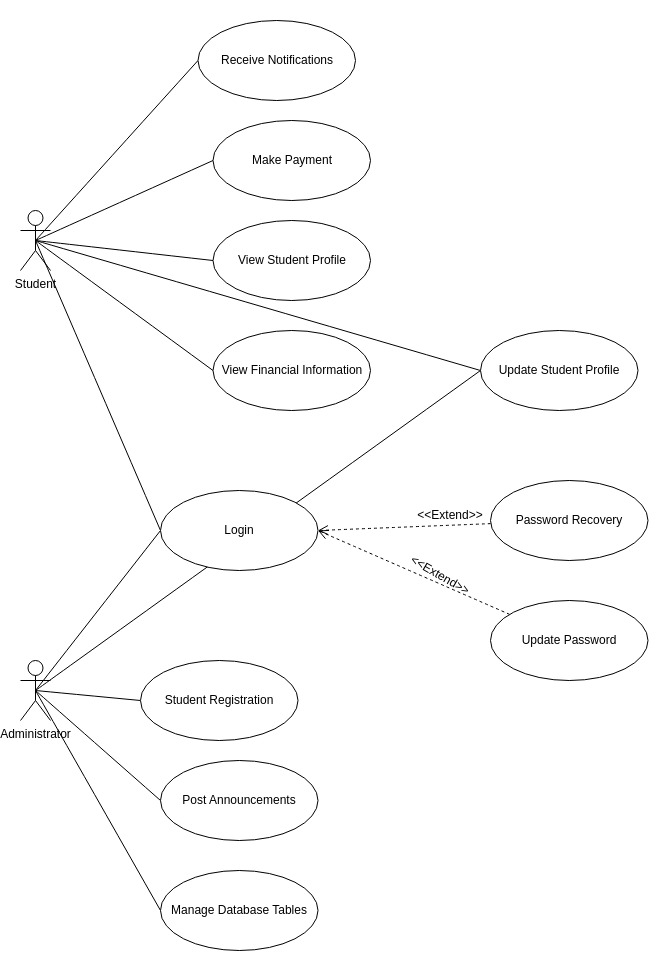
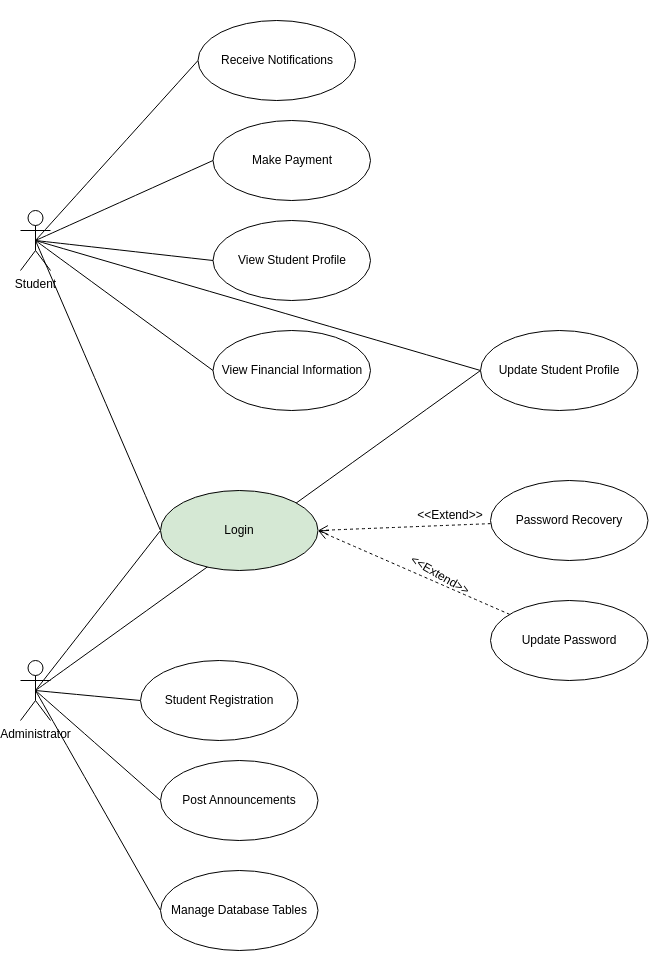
(239, 531) -> (239, 531)
